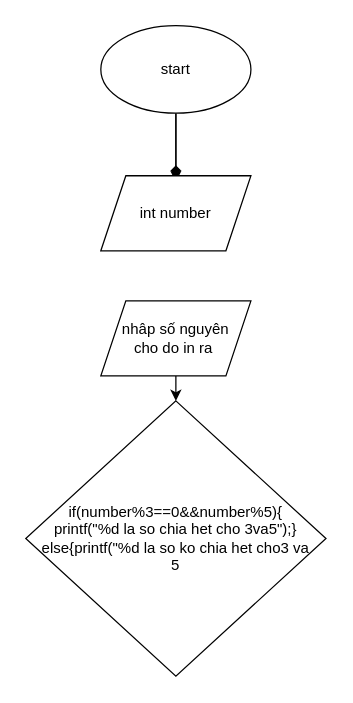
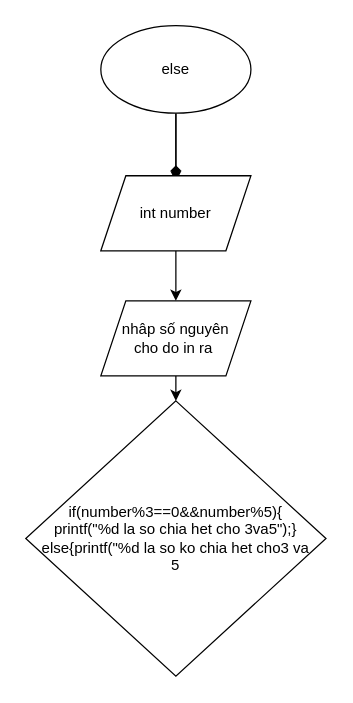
(176, 69) -> (176, 69)
none -> (176, 272)
